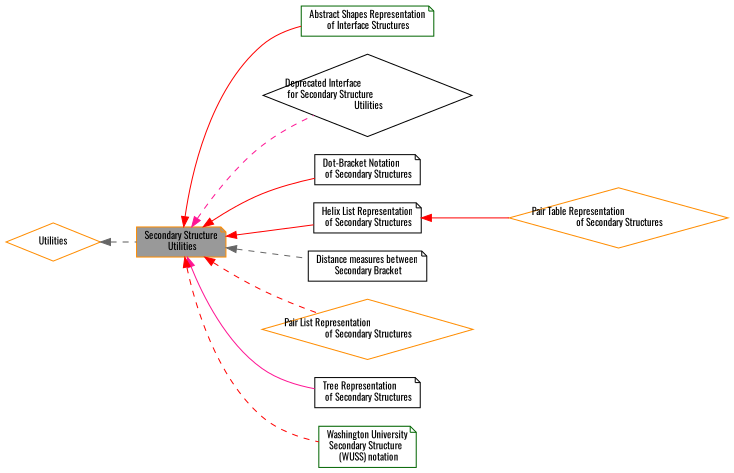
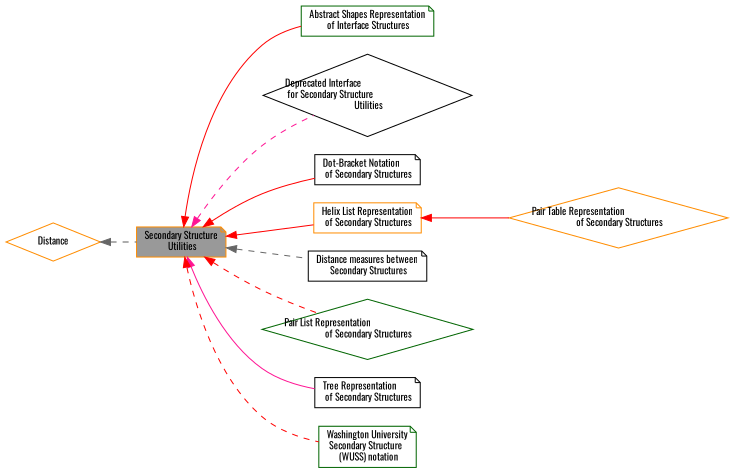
(368, 218) -> (368, 218)
(53, 242) -> (53, 242)
(368, 266) -> (368, 266)
(368, 329) -> (368, 329)
